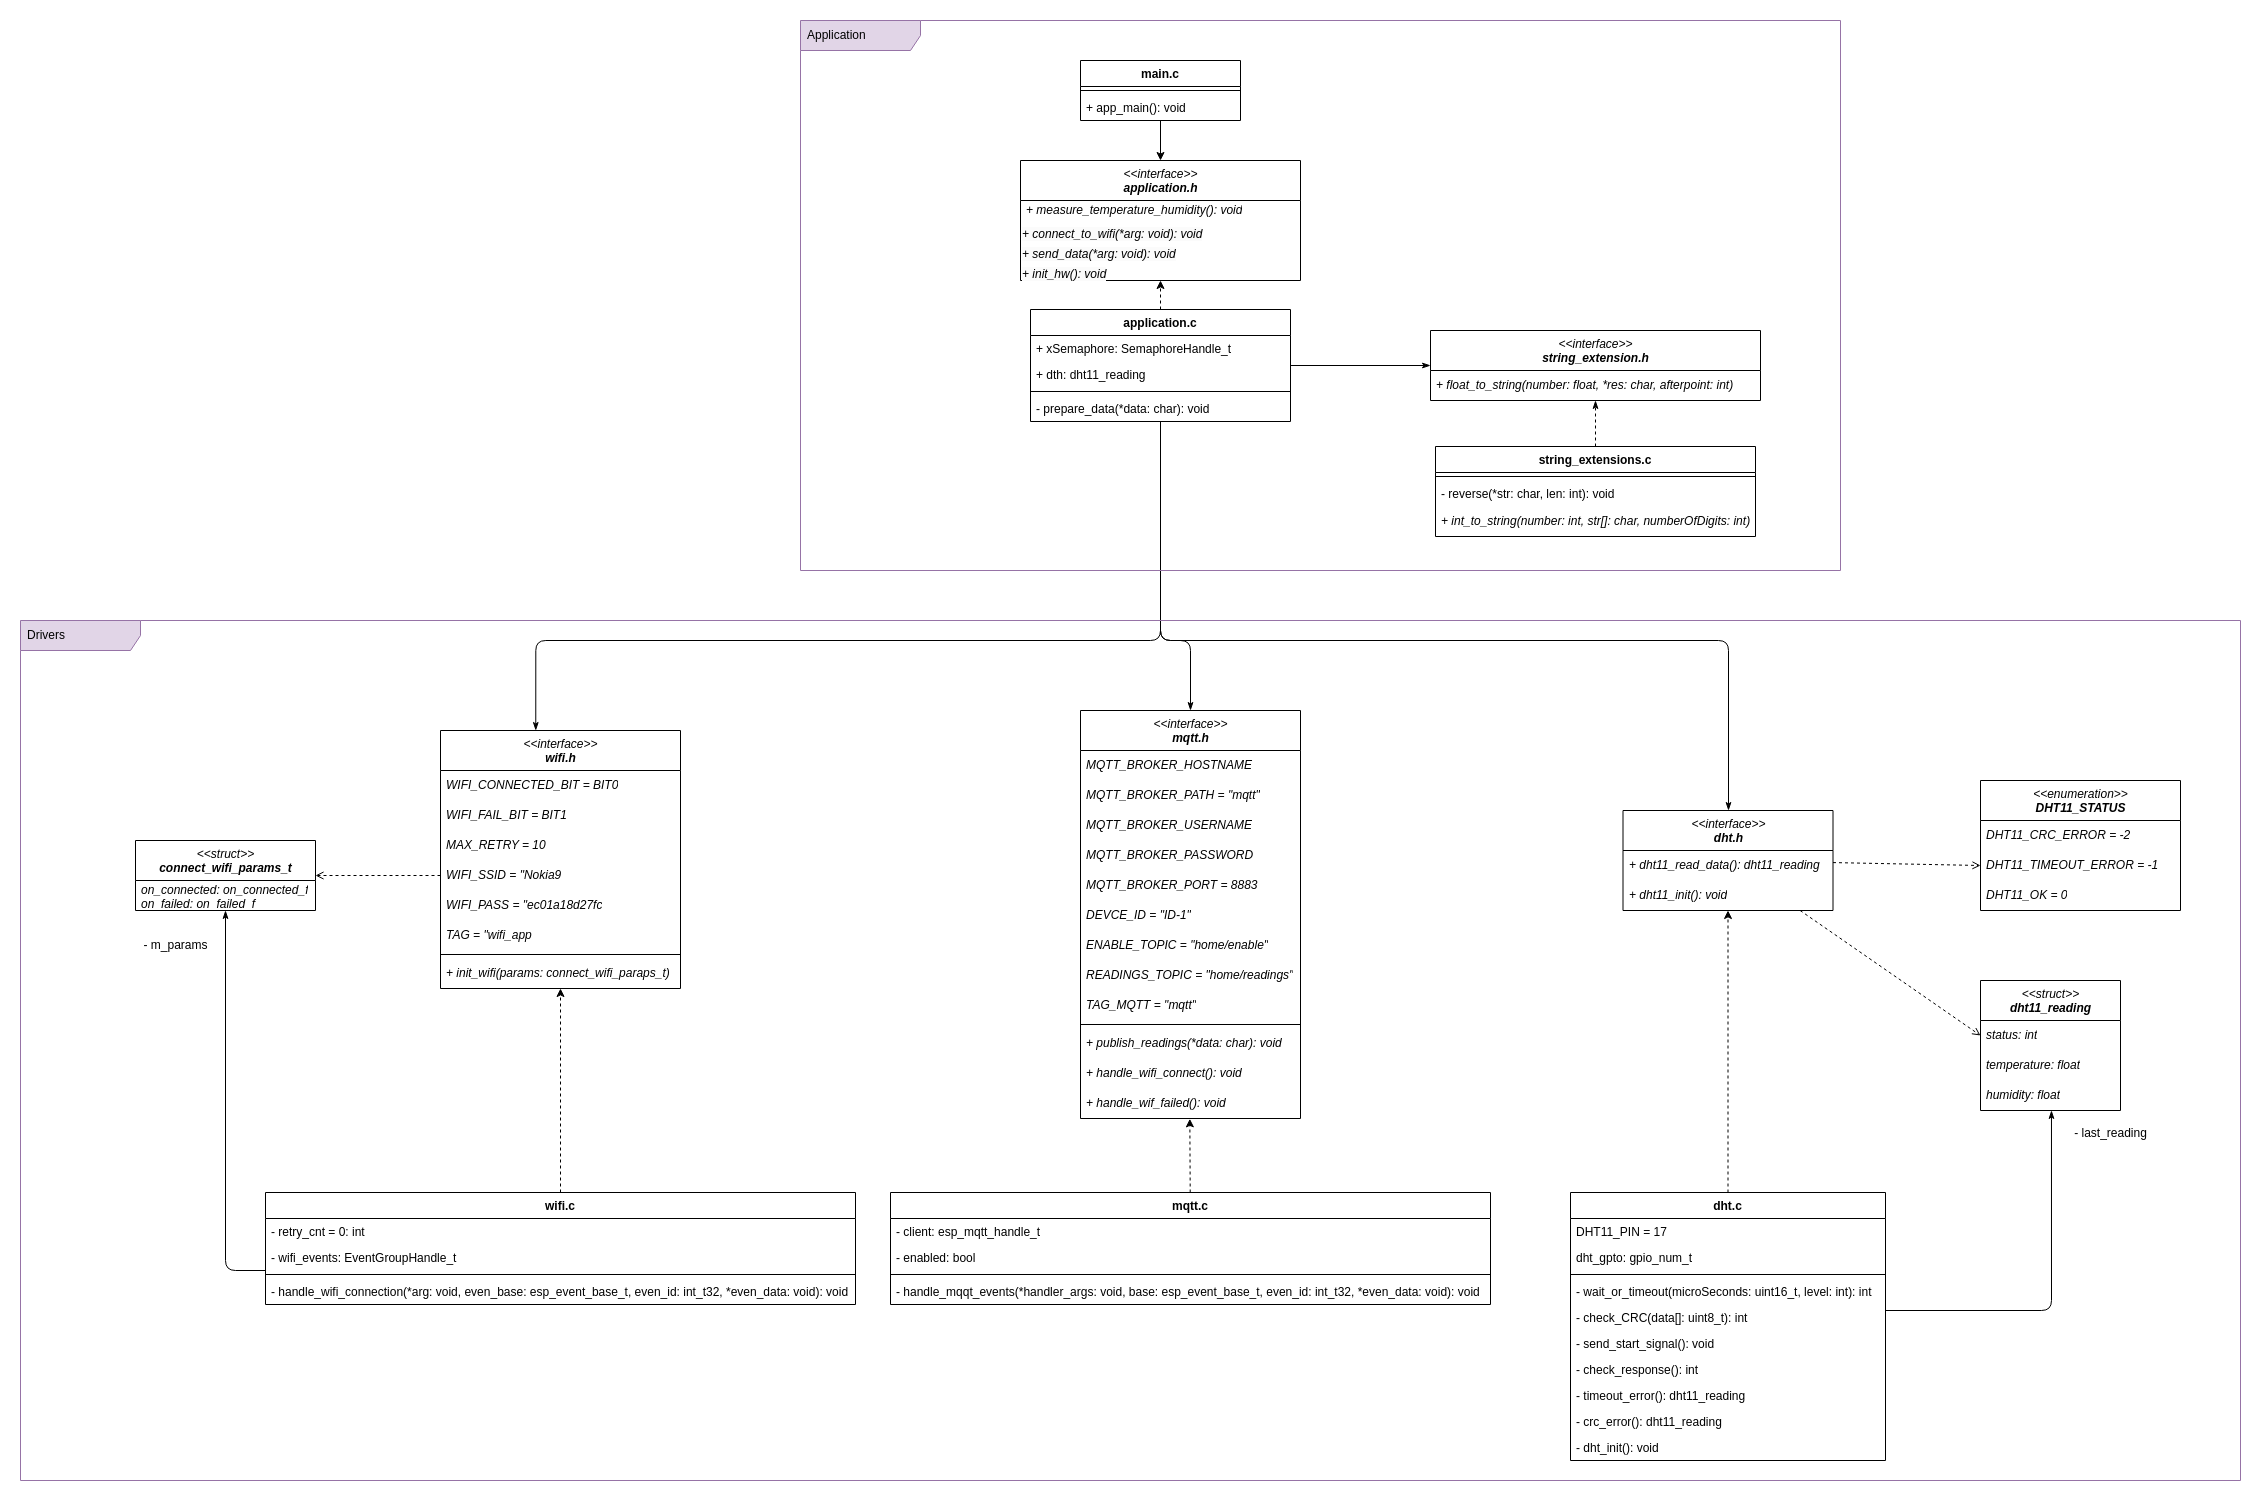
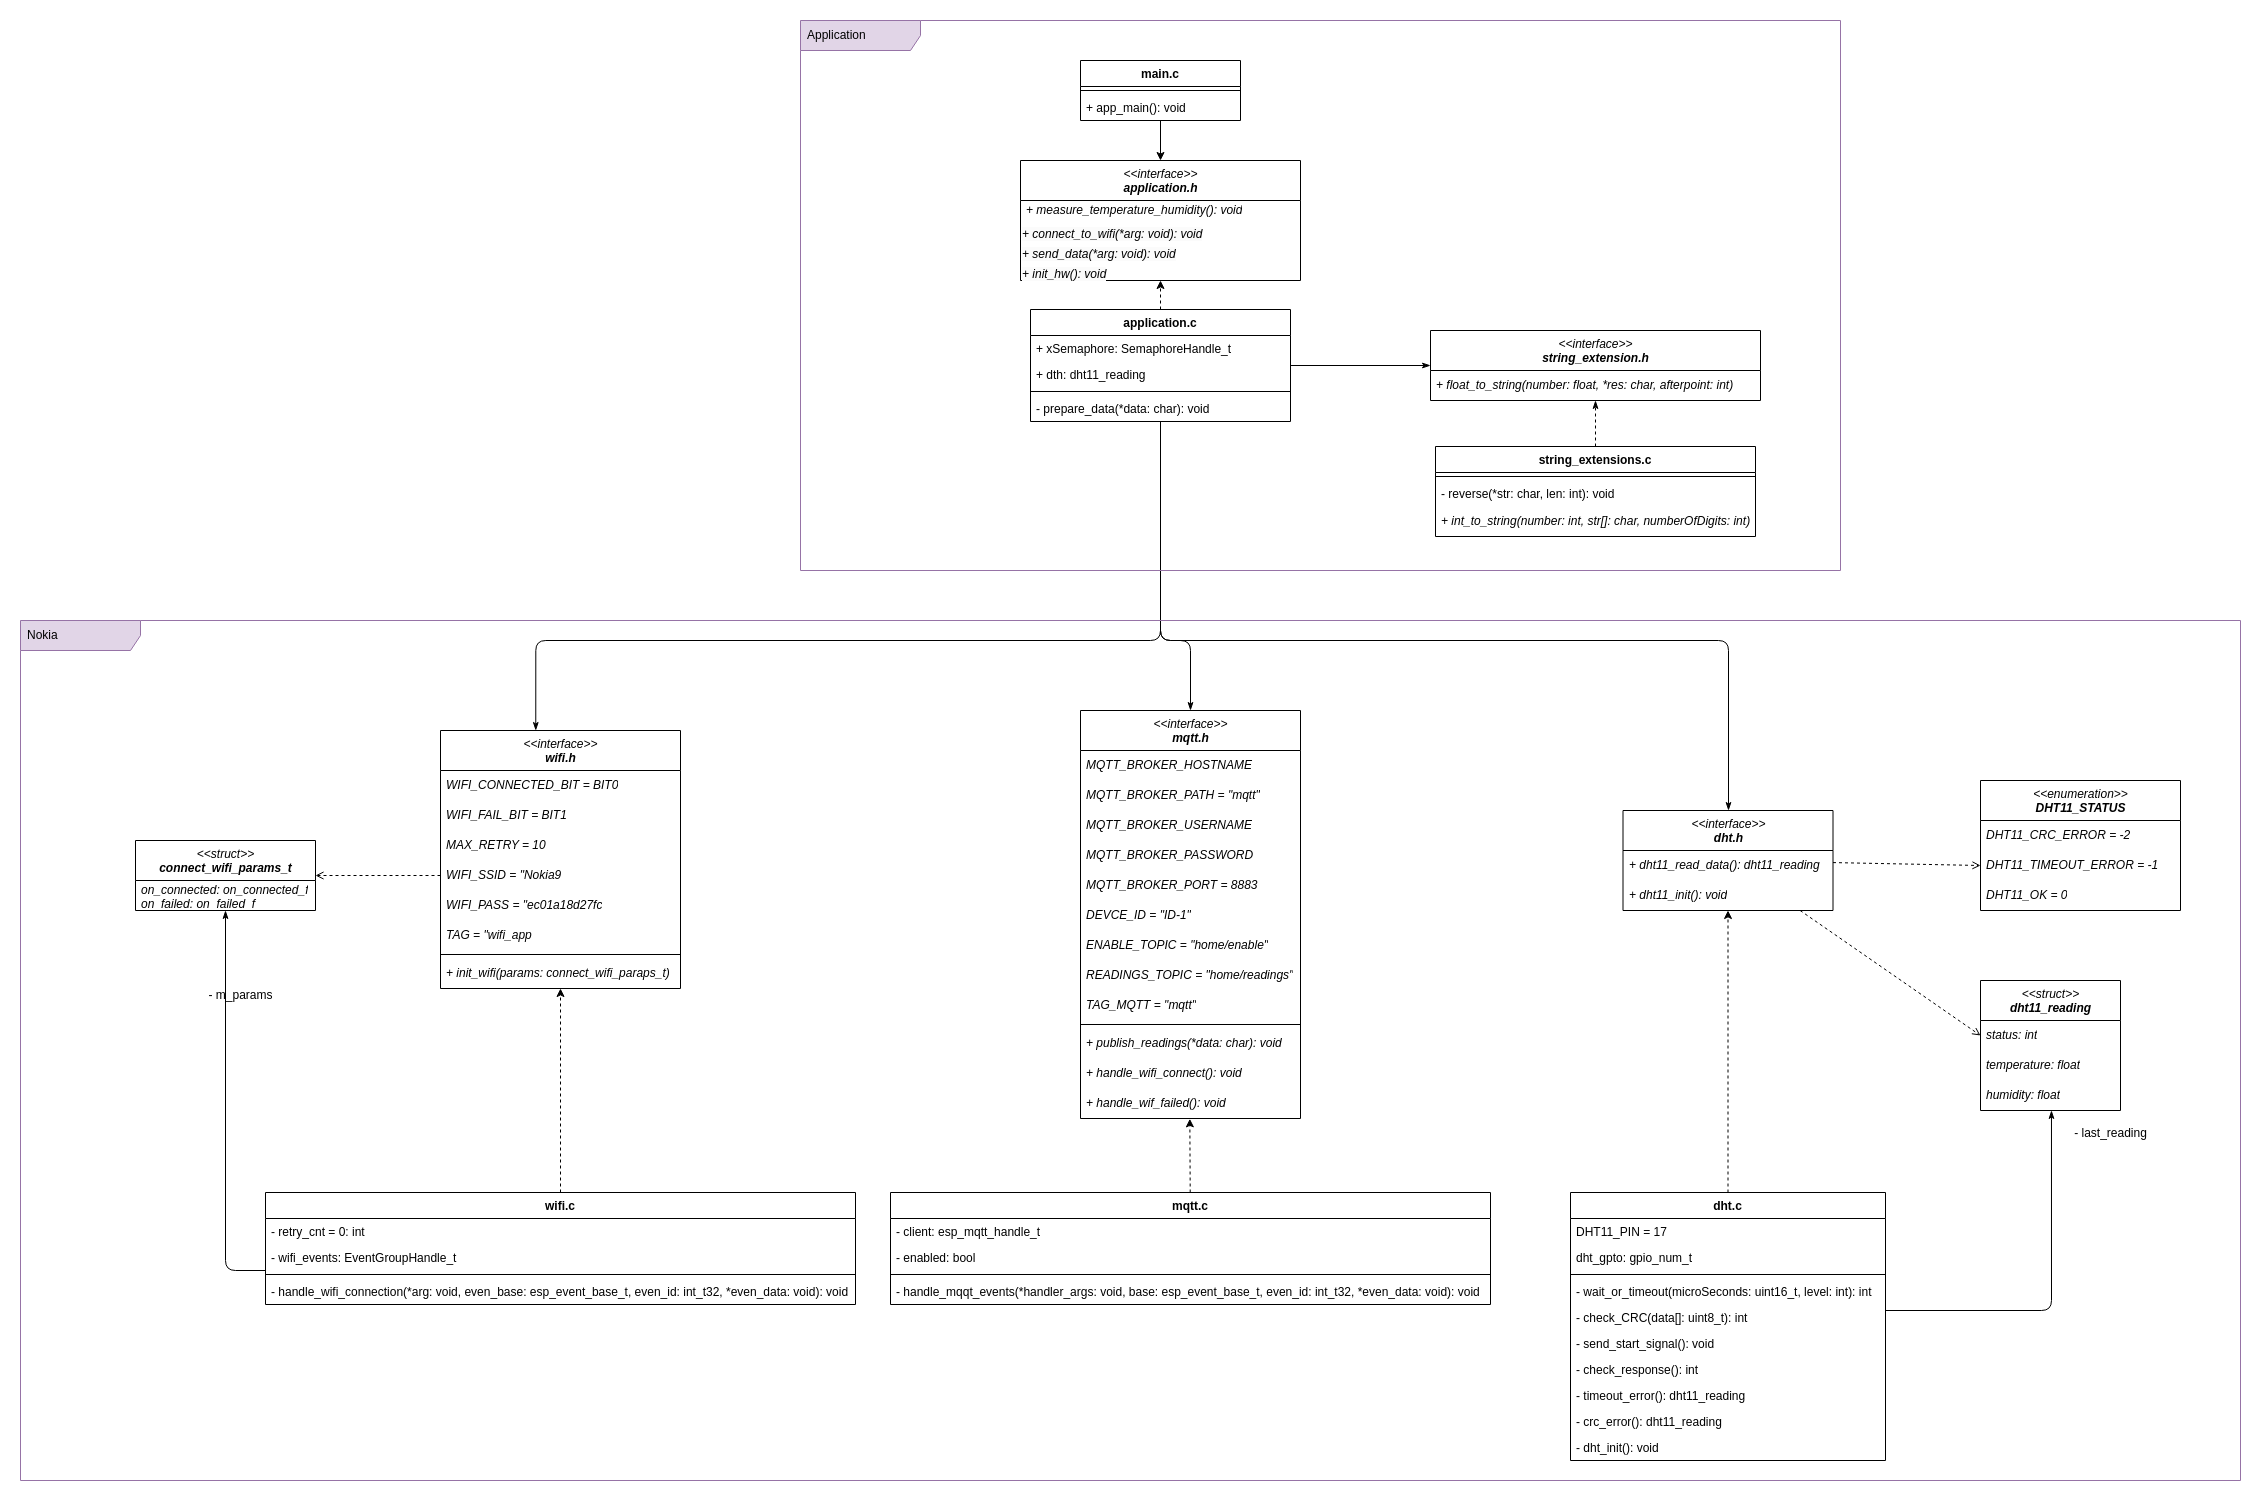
(49, 636) -> (43, 636)
(176, 946) -> (241, 996)
